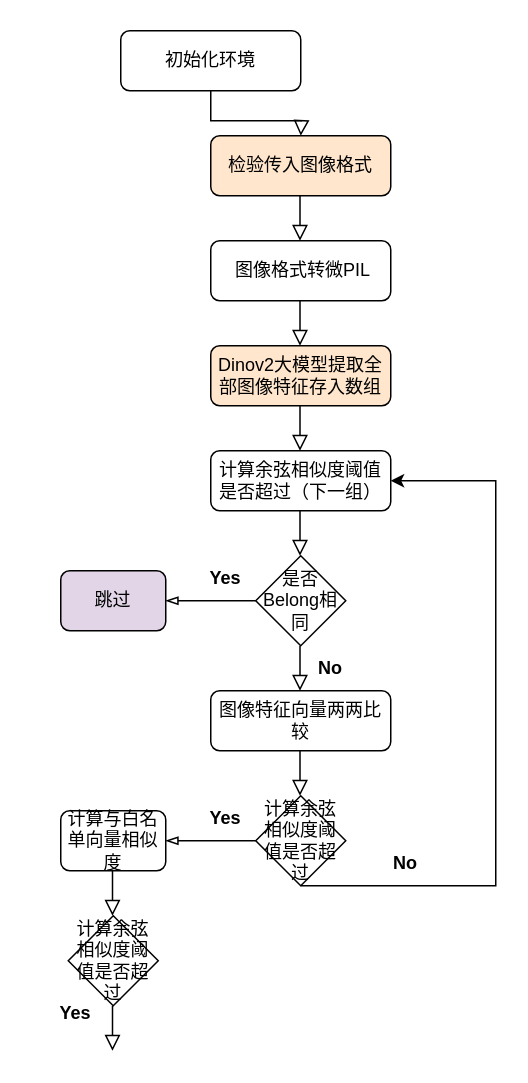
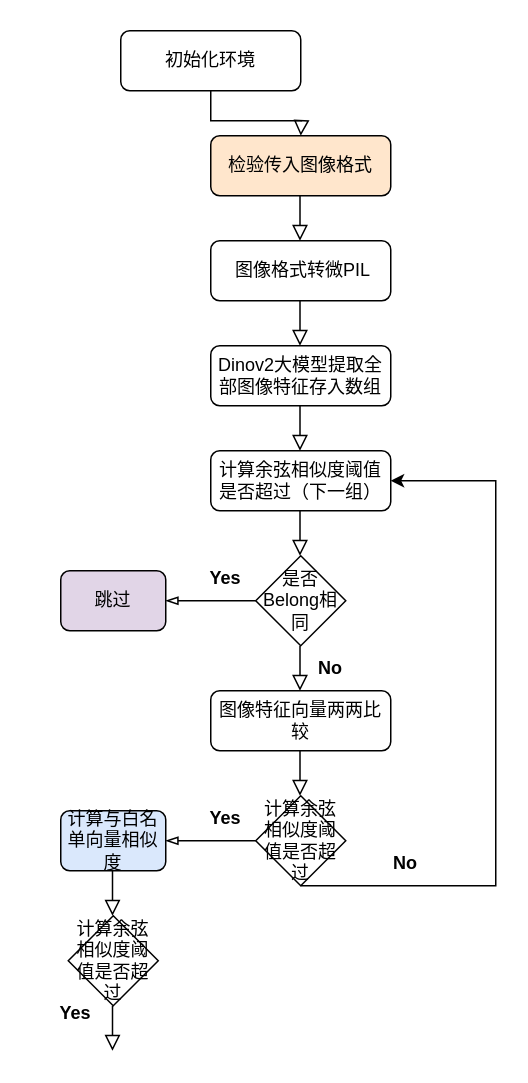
(301, 376) -> (301, 376)
(113, 841) -> (113, 841)
